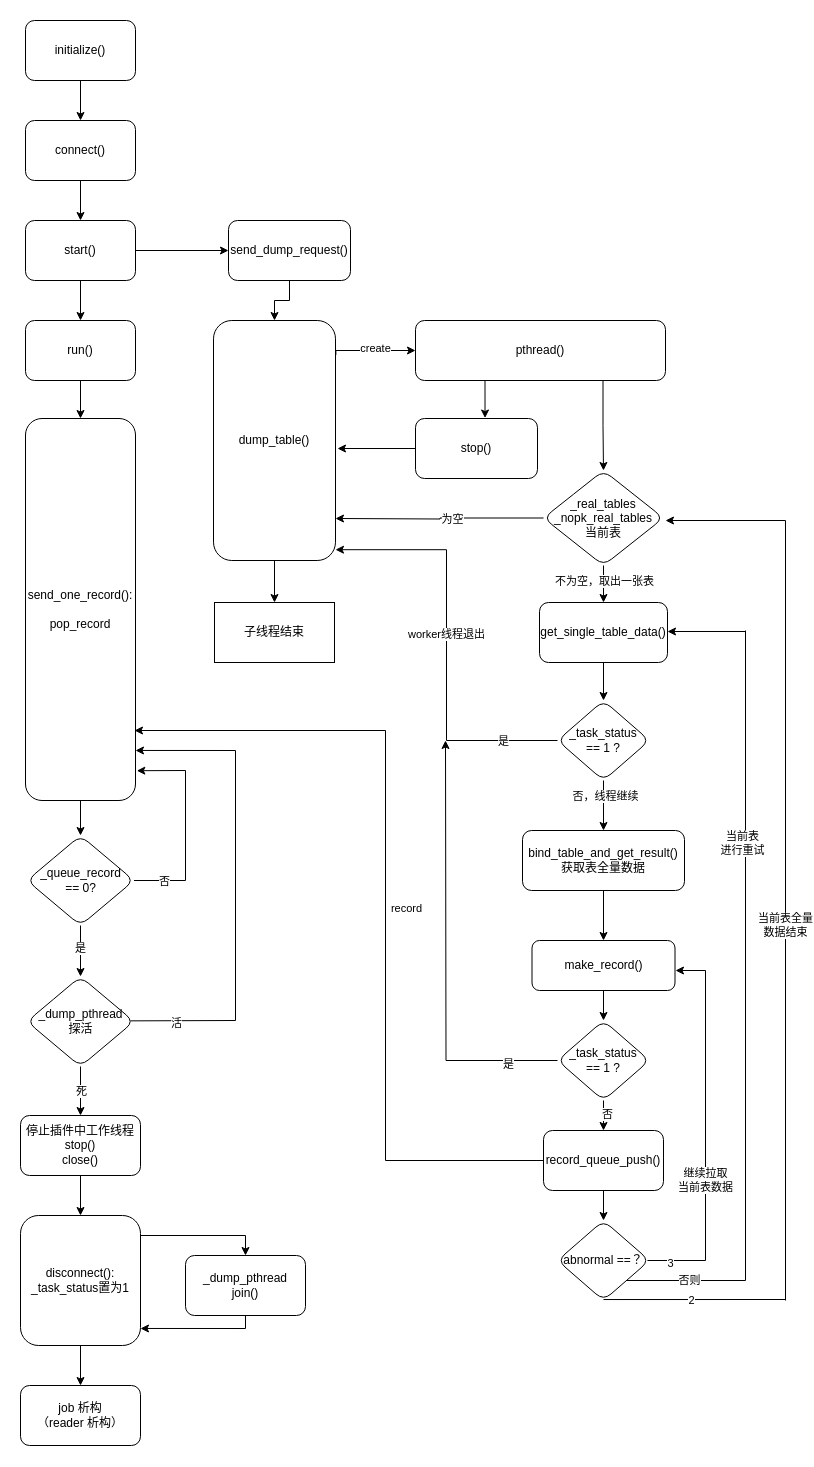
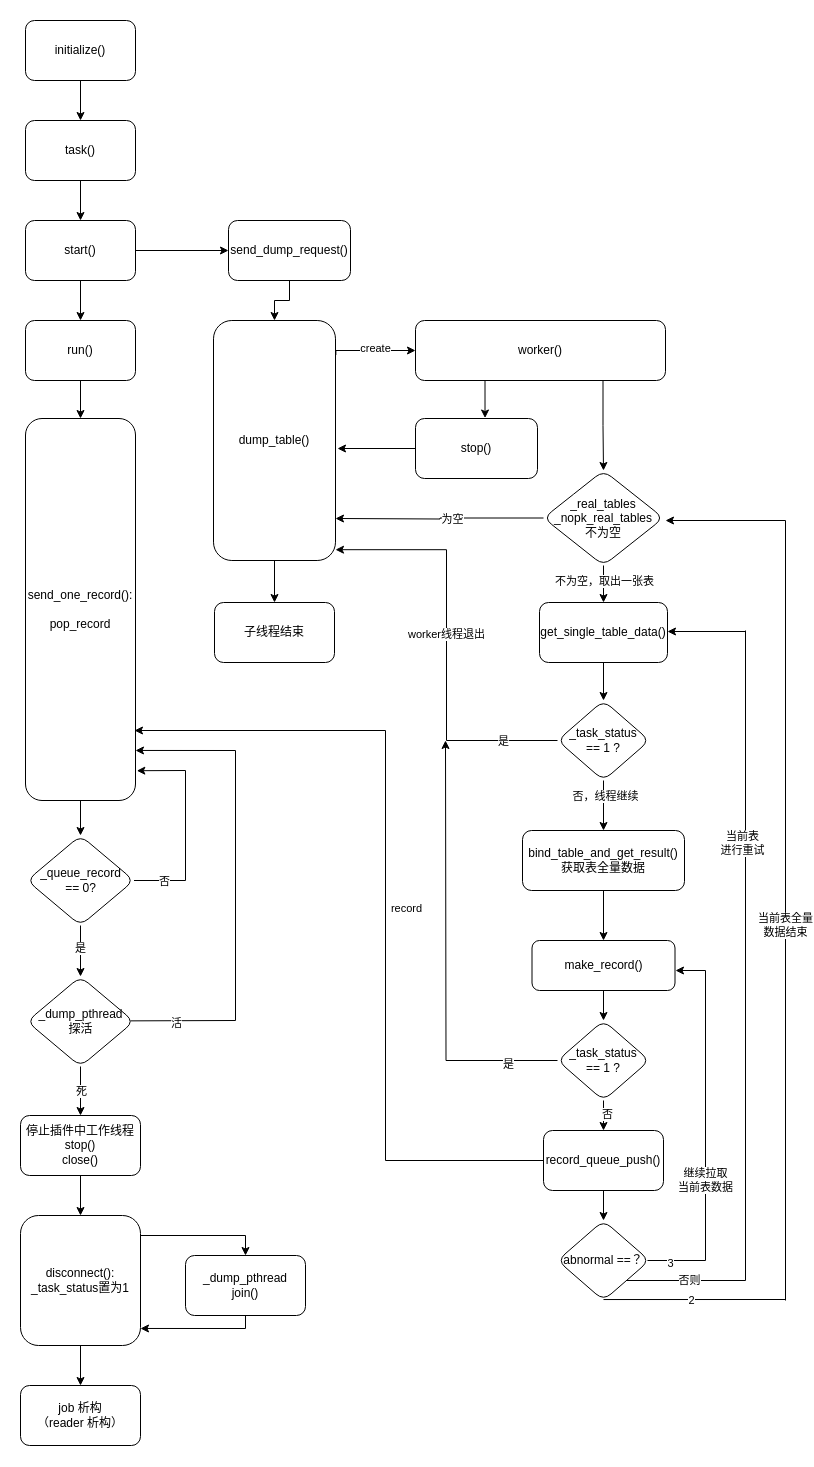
(81, 151) -> (81, 151)
(541, 351) -> (541, 351)
(604, 519) -> (604, 519)
(275, 633) -> (275, 633)
